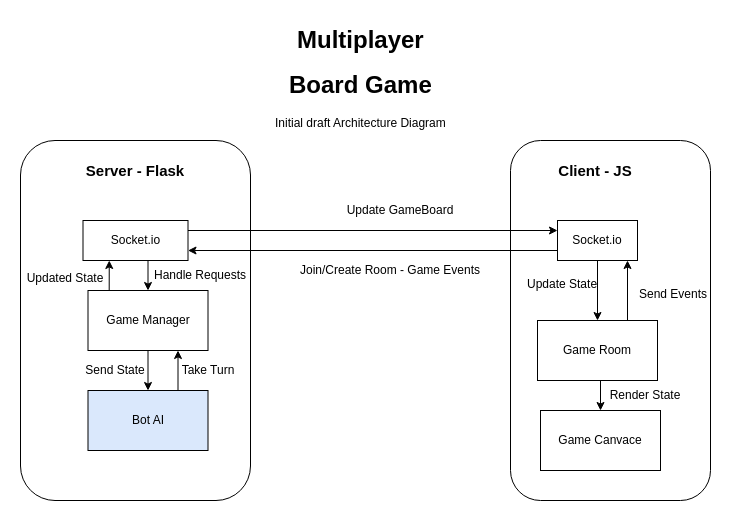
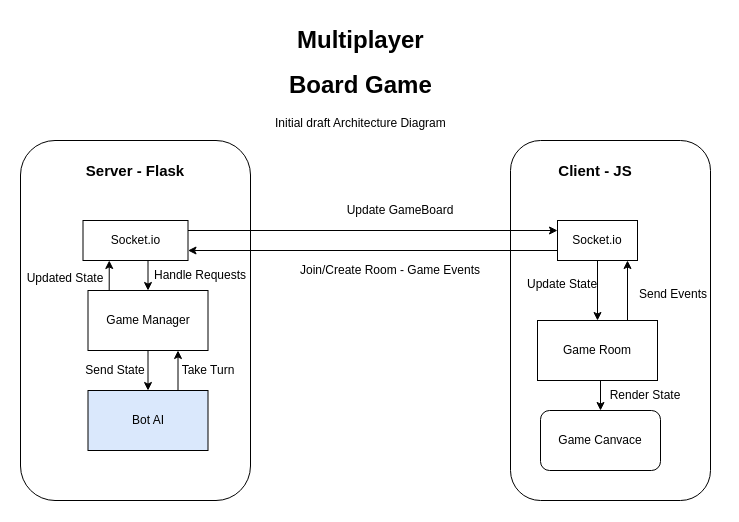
(601, 441) -> (601, 441)
